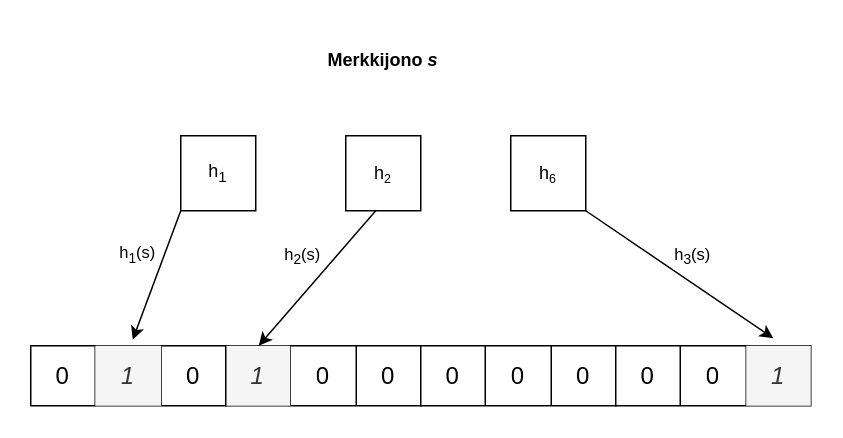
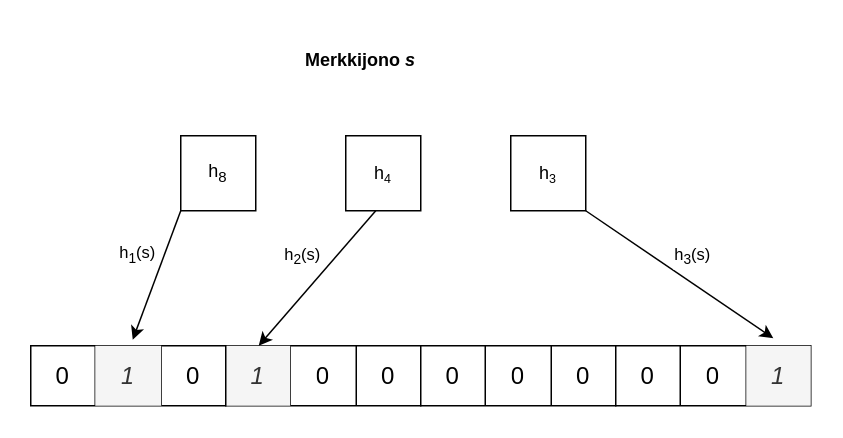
(383, 61) -> (361, 61)
(218, 173) -> (218, 173)
(383, 173) -> (383, 173)
(548, 173) -> (548, 173)
